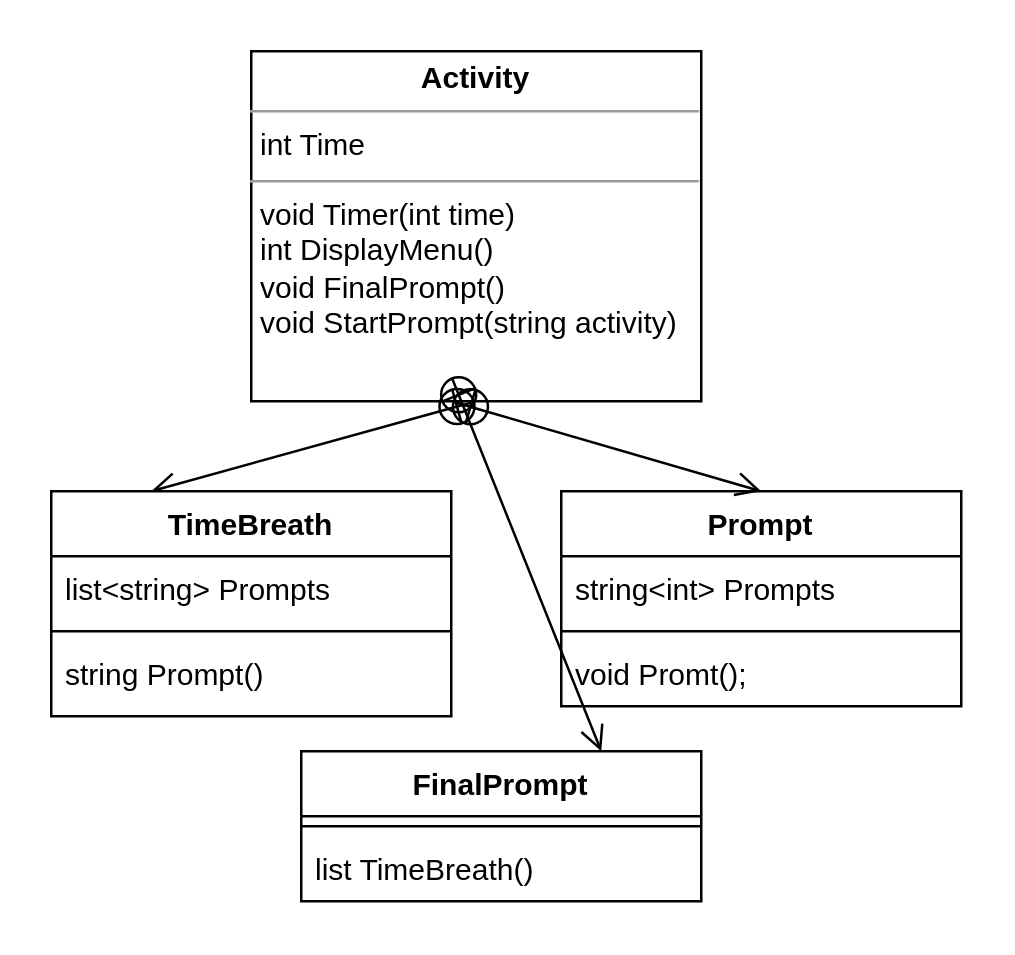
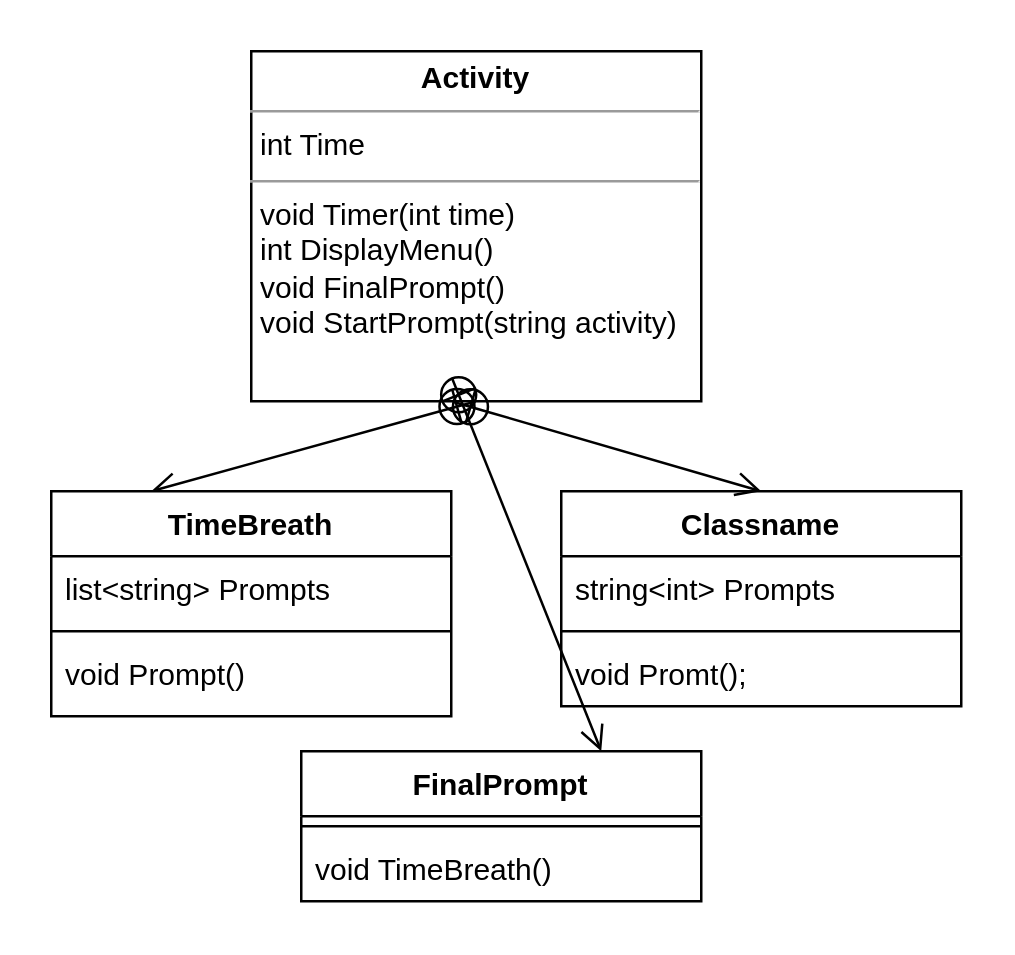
(761, 527) -> (761, 527)
(184, 677) -> (168, 677)
(443, 872) -> (447, 872)
